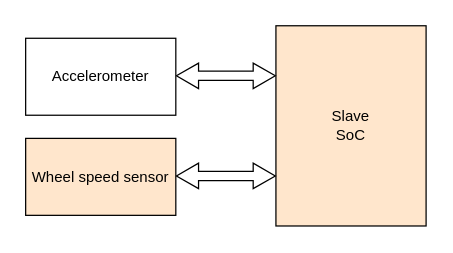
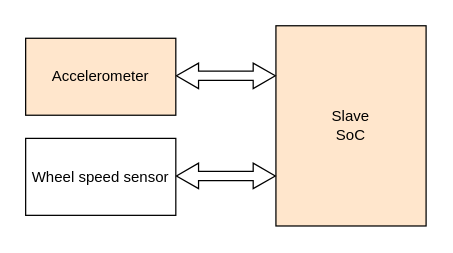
(101, 77) -> (101, 77)
(101, 177) -> (101, 177)
